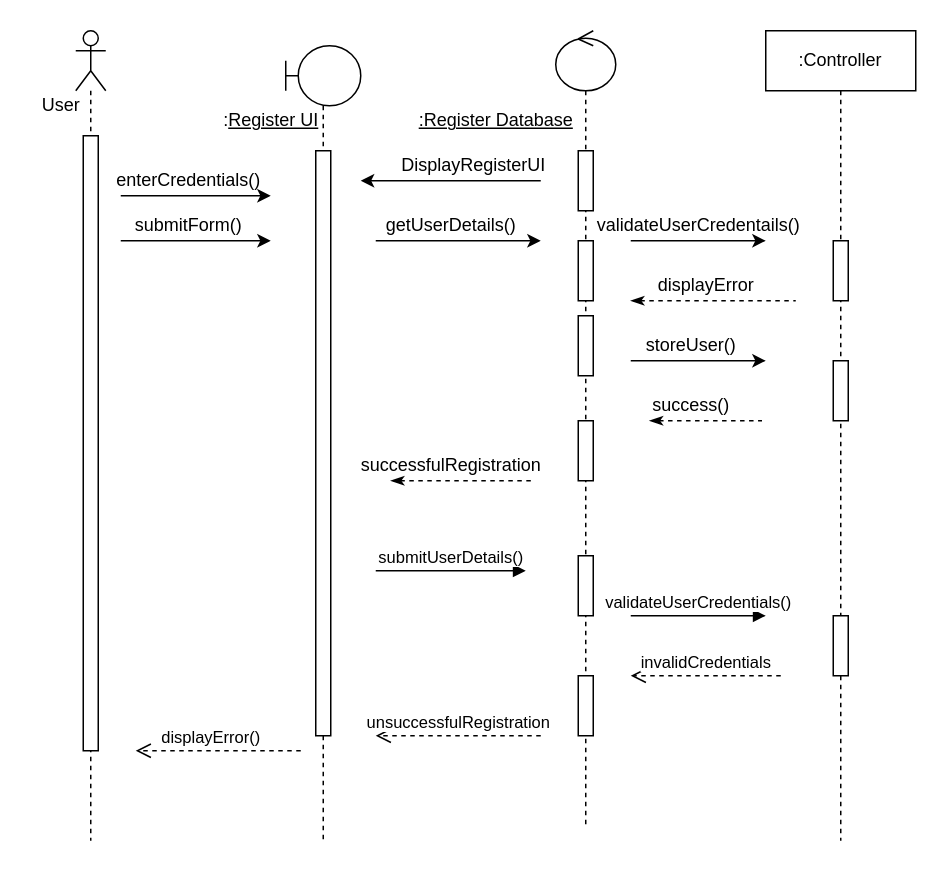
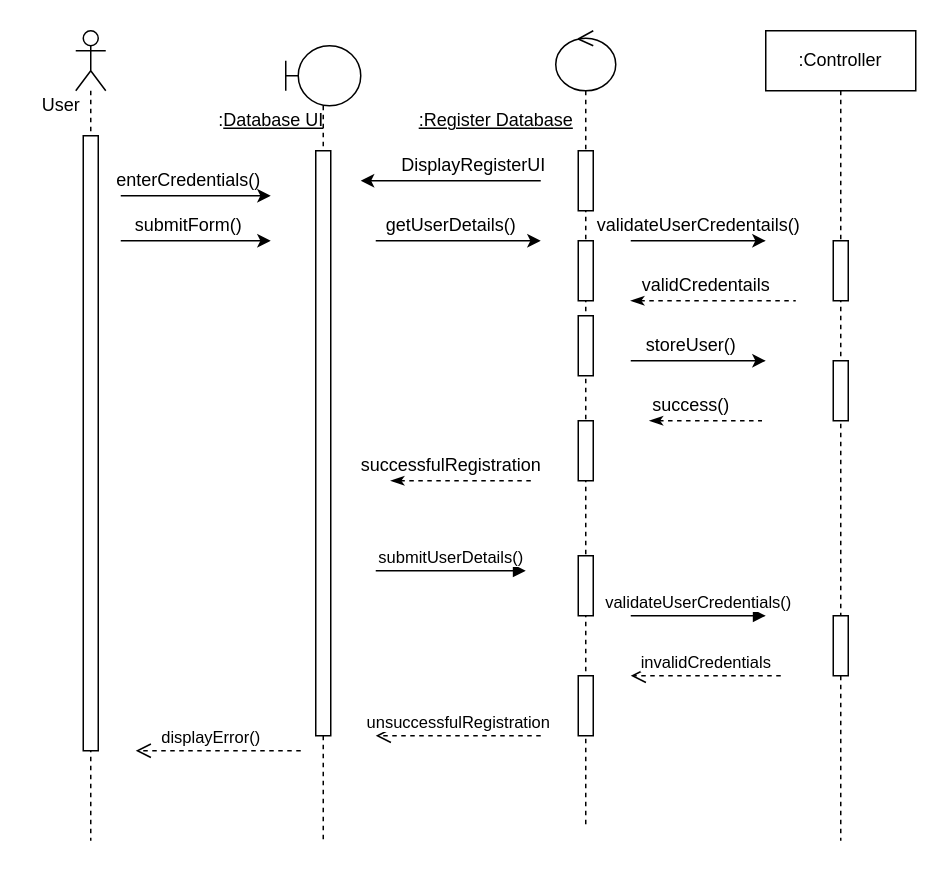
(272, 121) -> (272, 121)
(707, 286) -> (707, 286)
